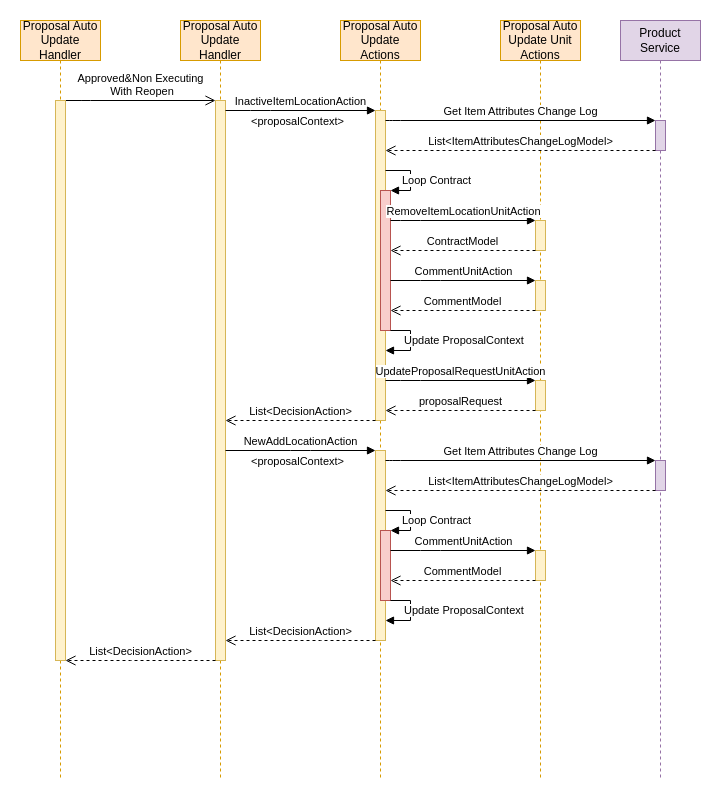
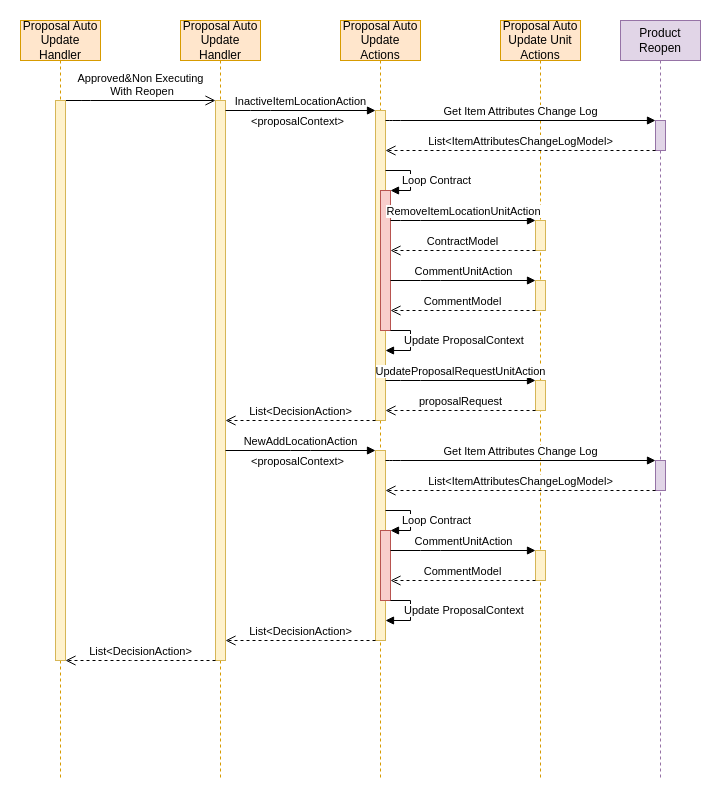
(661, 41) -> (661, 41)
